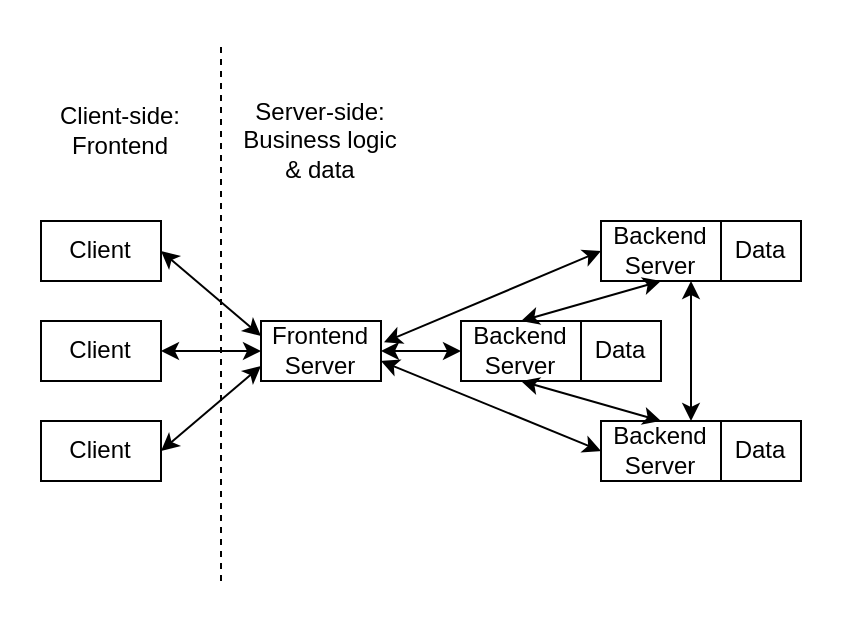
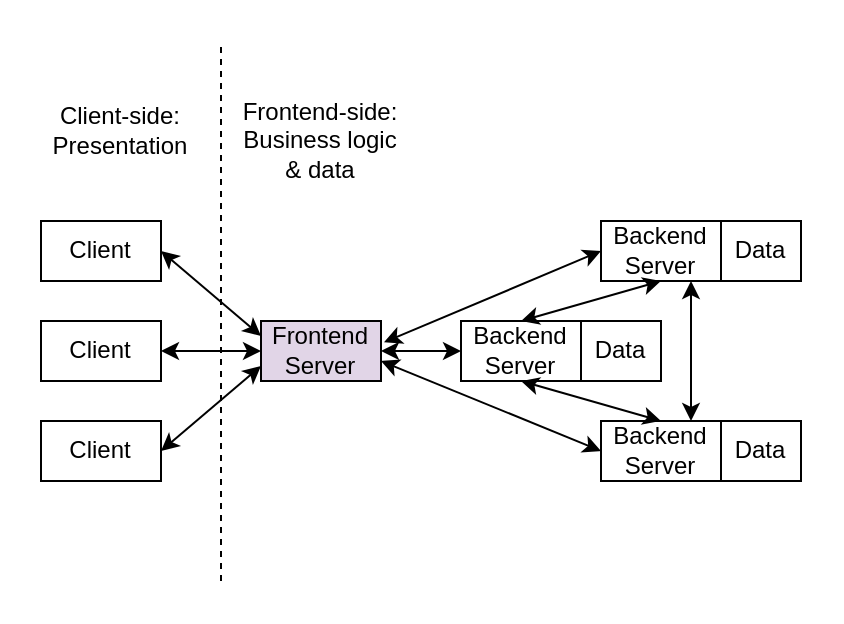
(121, 131) -> (121, 131)
(321, 141) -> (321, 141)
(321, 351) -> (321, 351)
